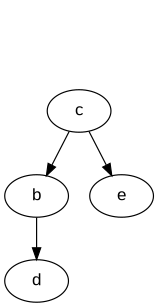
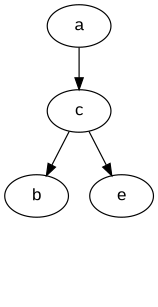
none -> (79, 26)
(37, 281) -> none
